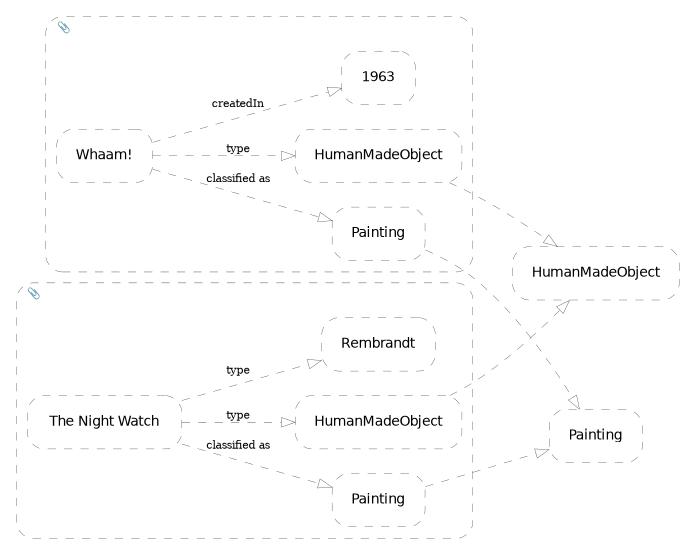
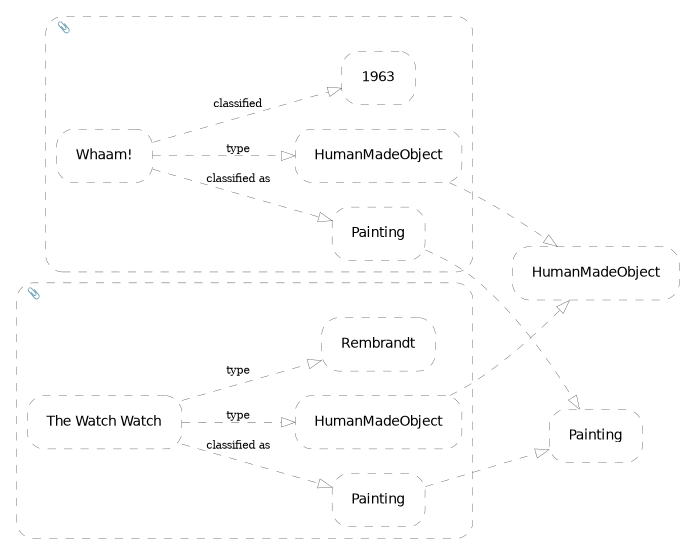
(238, 105) -> (238, 105)
(105, 422) -> (105, 422)
